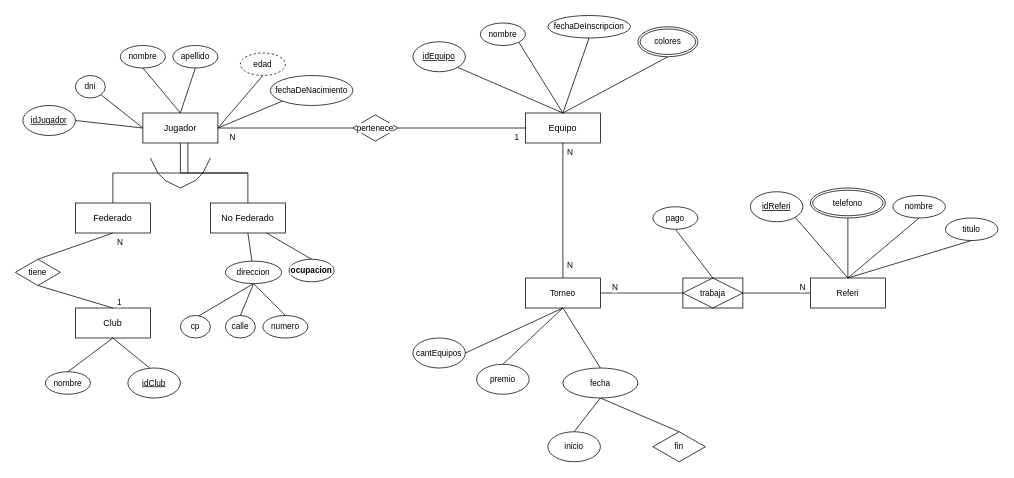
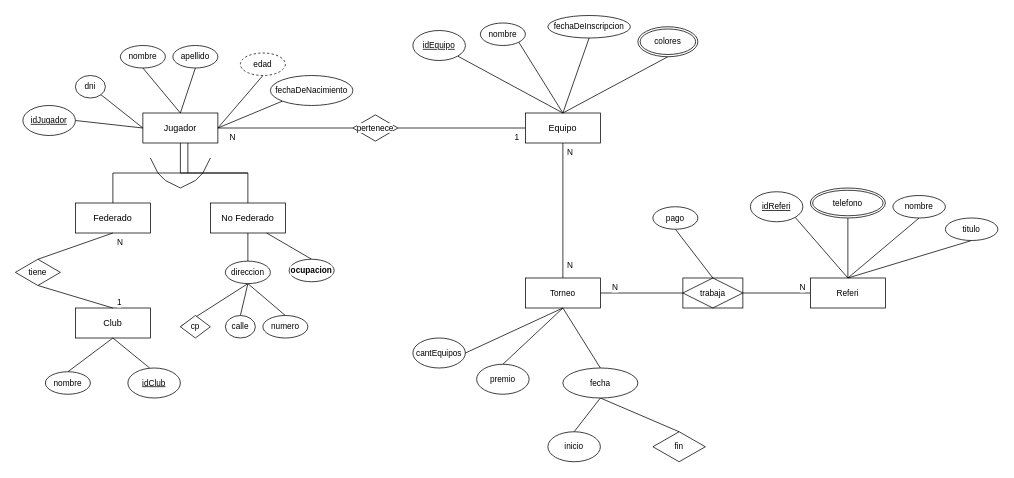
(439, 57) -> (439, 45)
(254, 272) -> (248, 272)
(195, 327) -> (195, 327)
